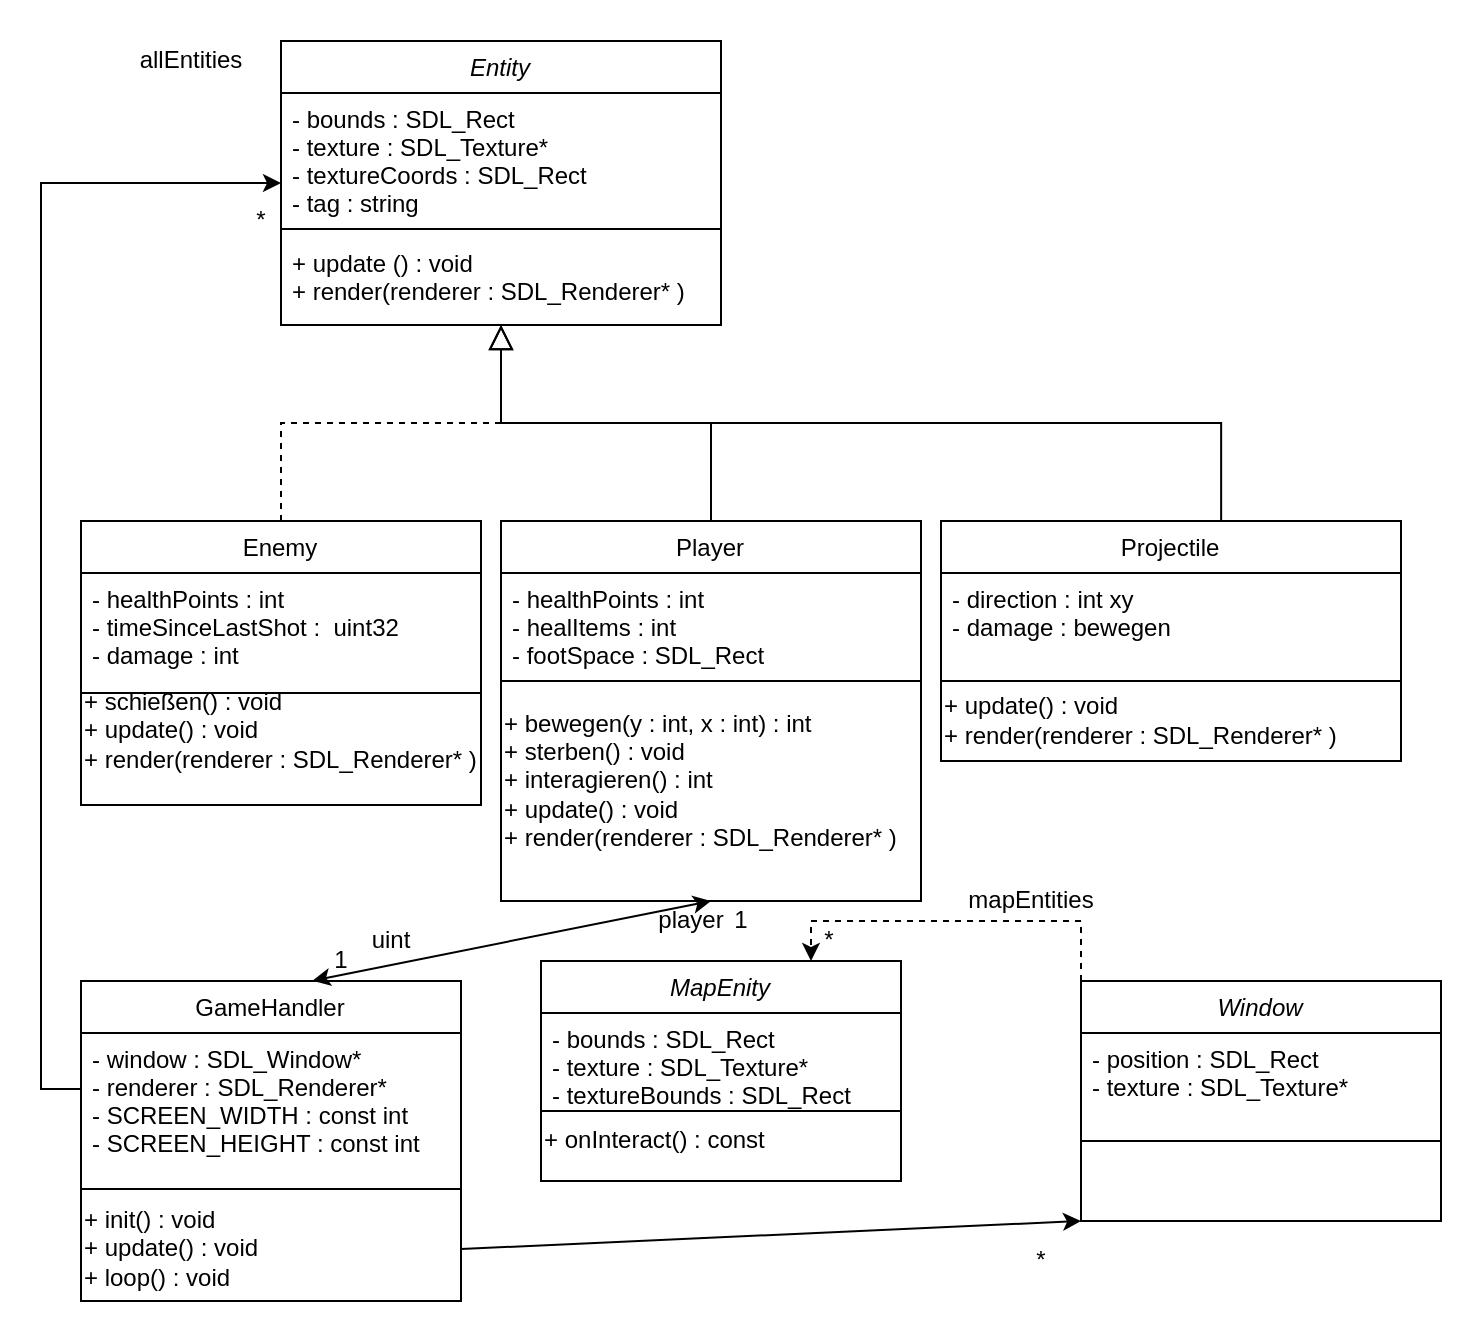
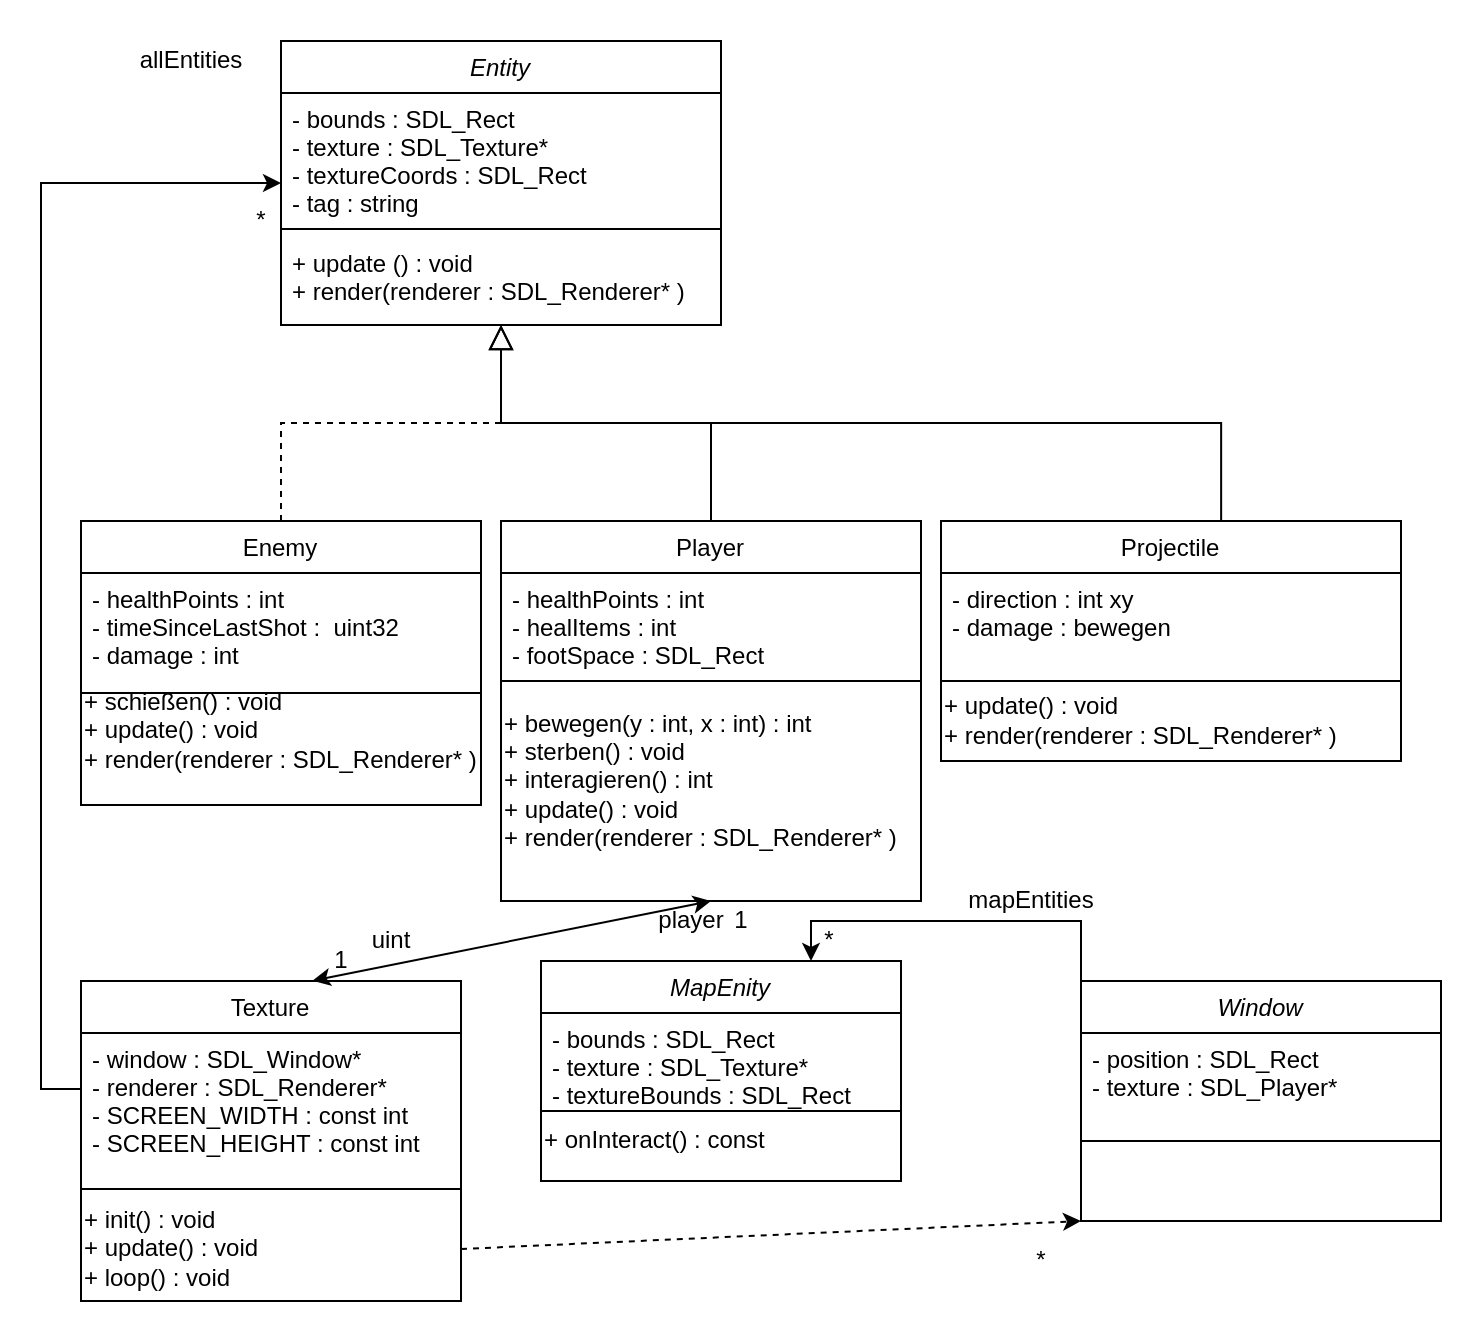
(960, 921) -> (960, 921)
(270, 1008) -> (270, 1008)
(1214, 1060) -> (1214, 1060)
(766, 1235) -> (766, 1235)
